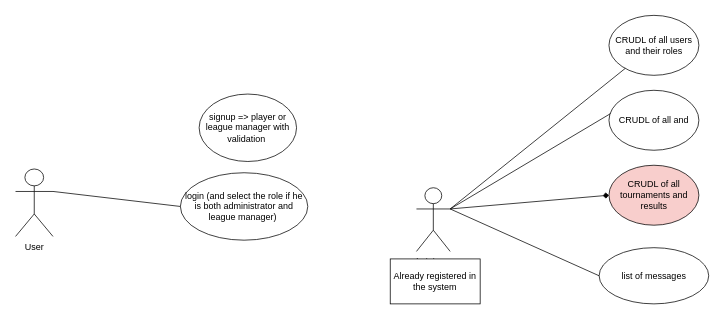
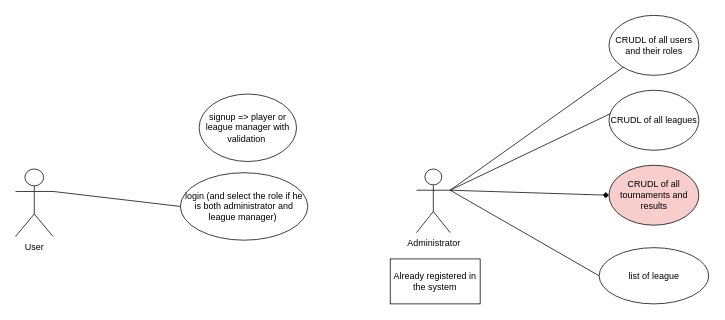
(654, 120) -> (654, 120)
(434, 220) -> (434, 201)
(654, 276) -> (654, 276)
